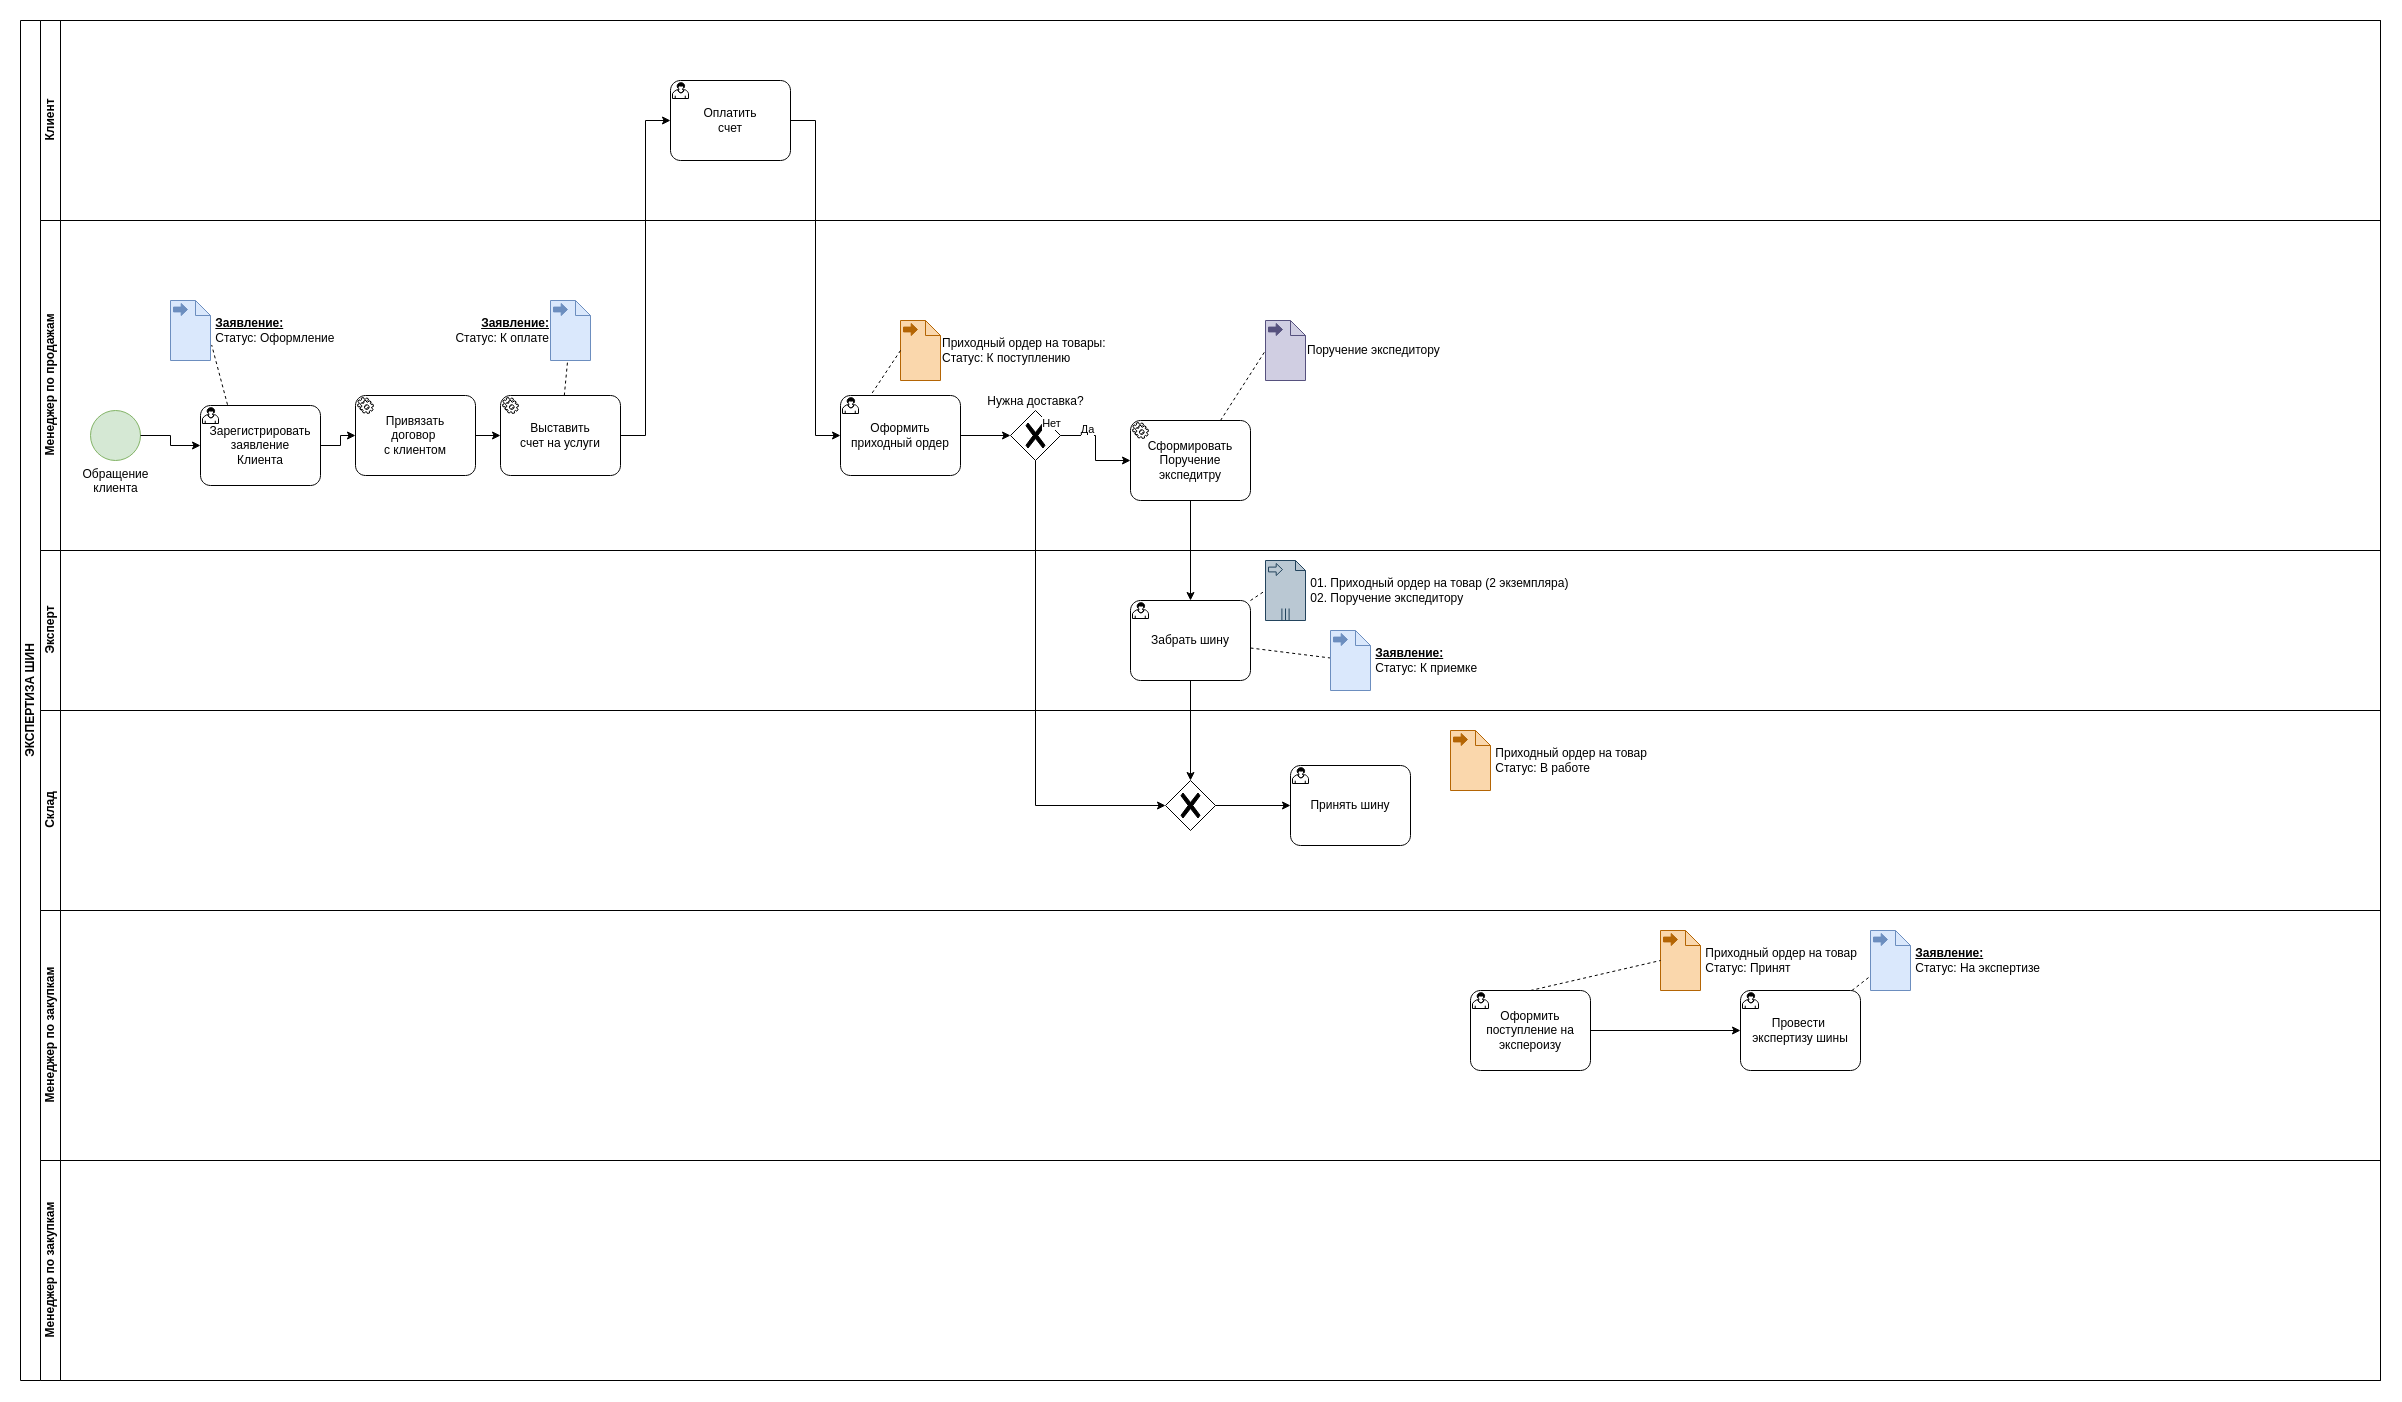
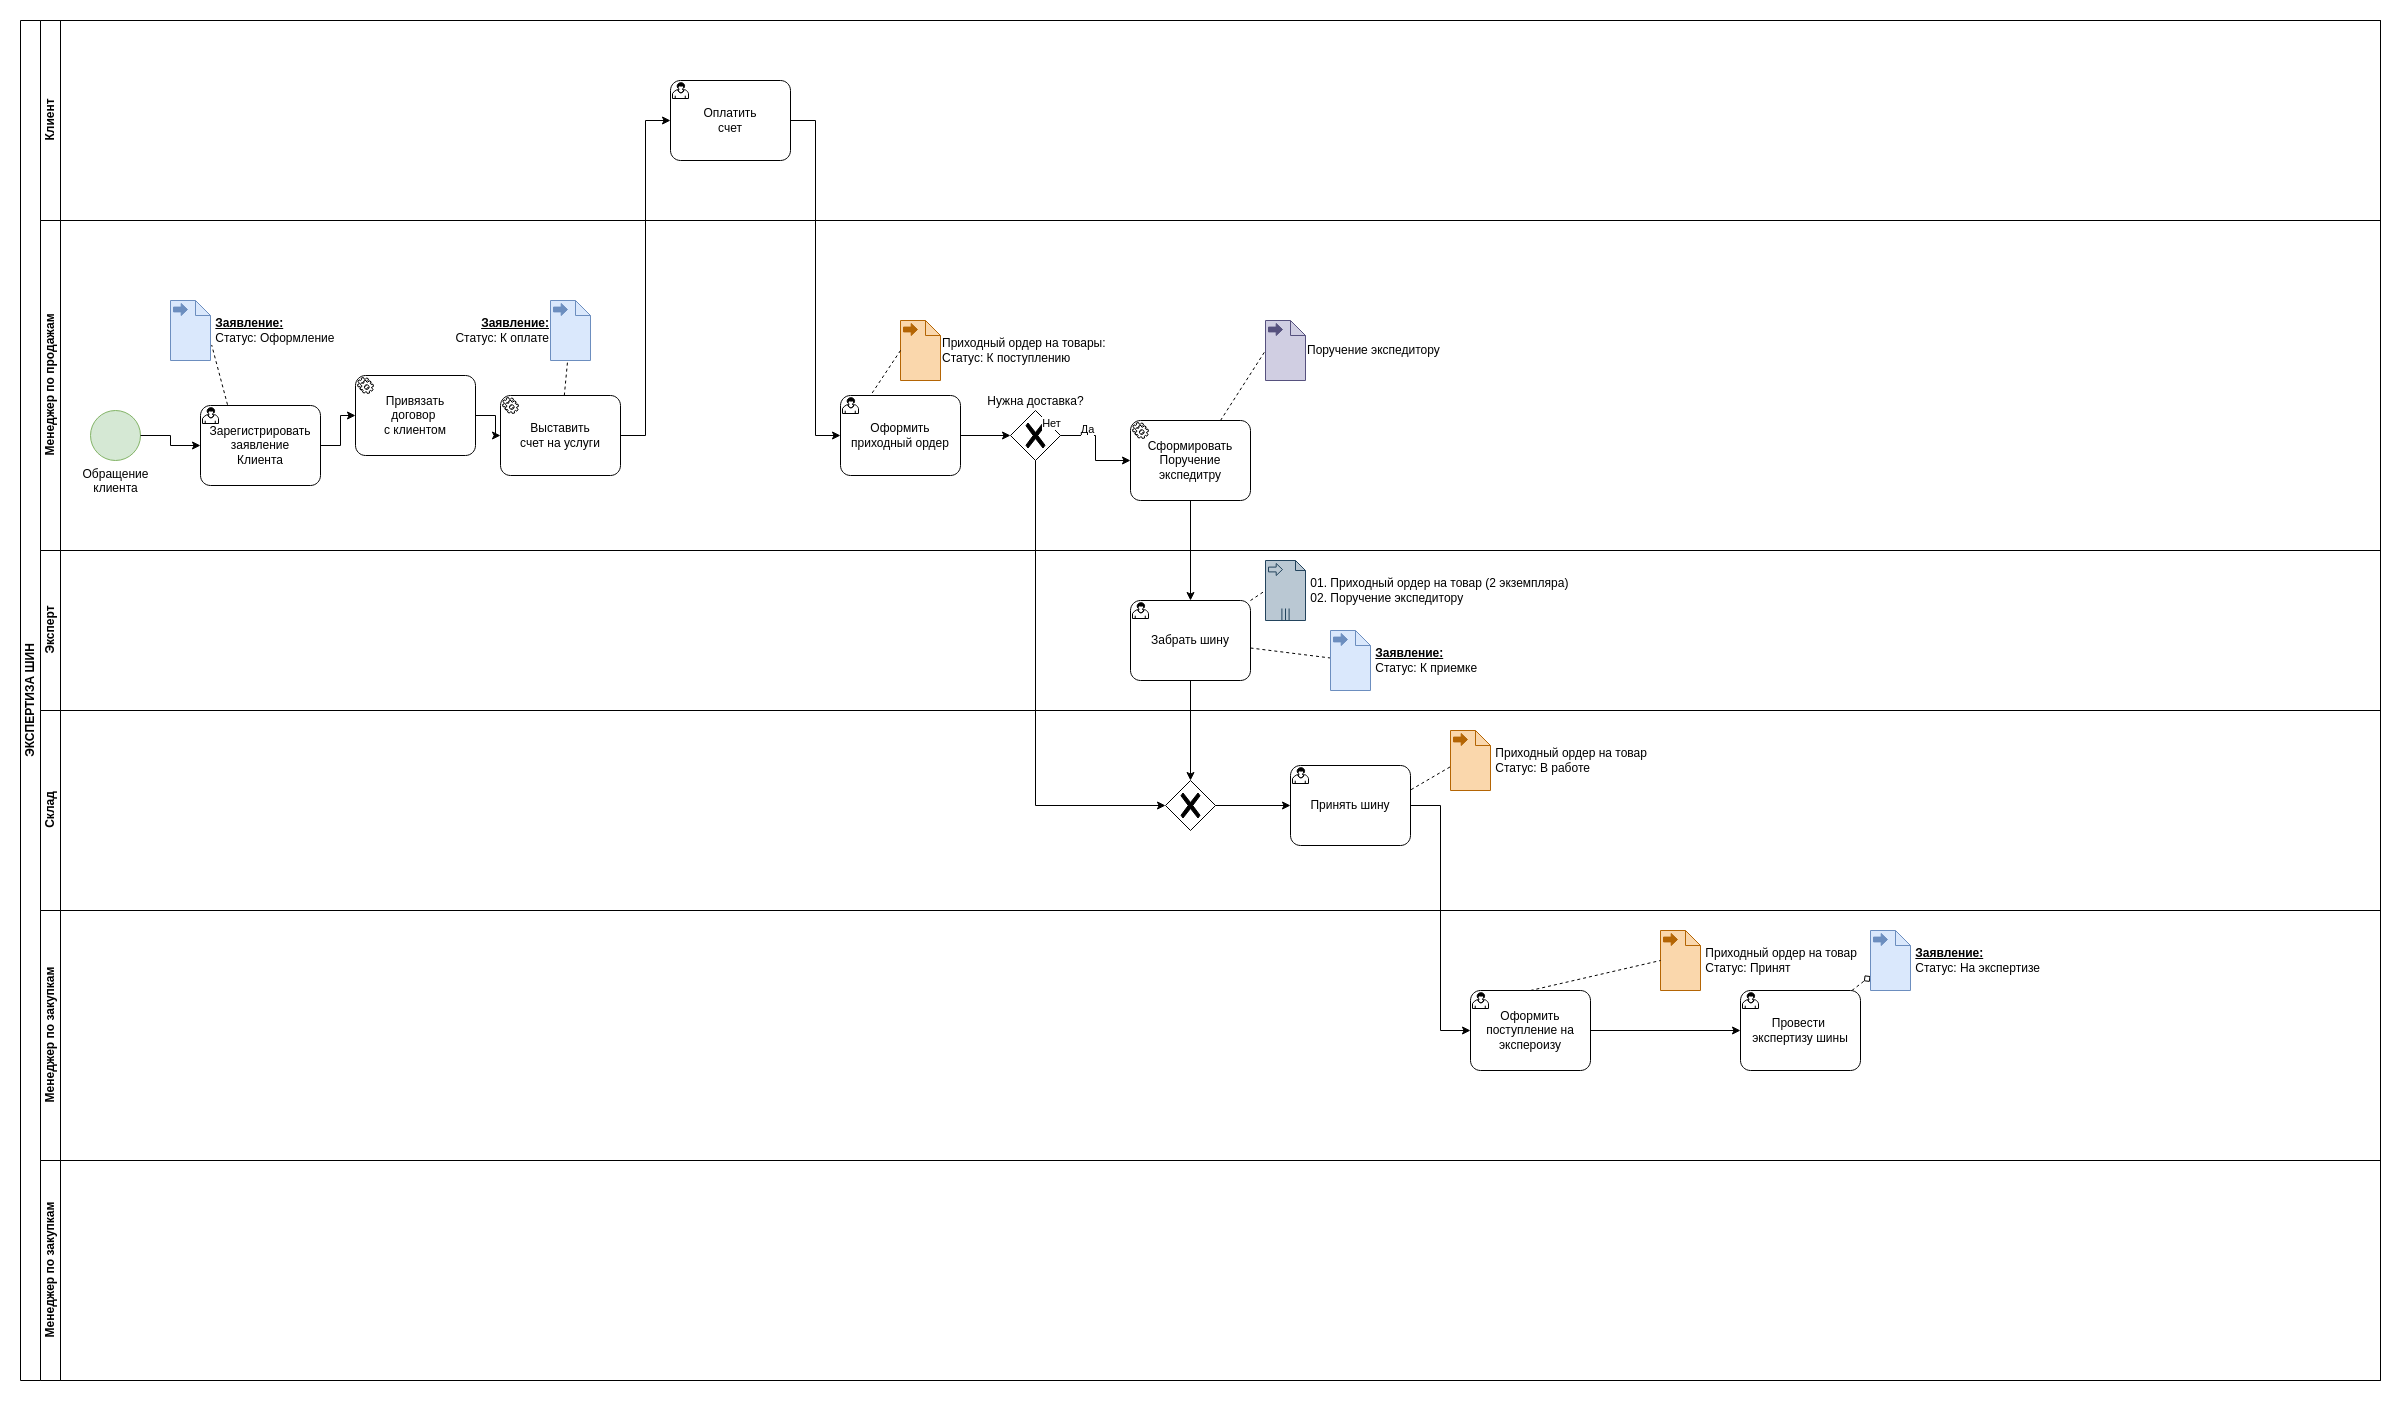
(416, 436) -> (416, 416)
none -> (1431, 778)
none -> (1441, 915)
(1866, 979) -> (1864, 981)
